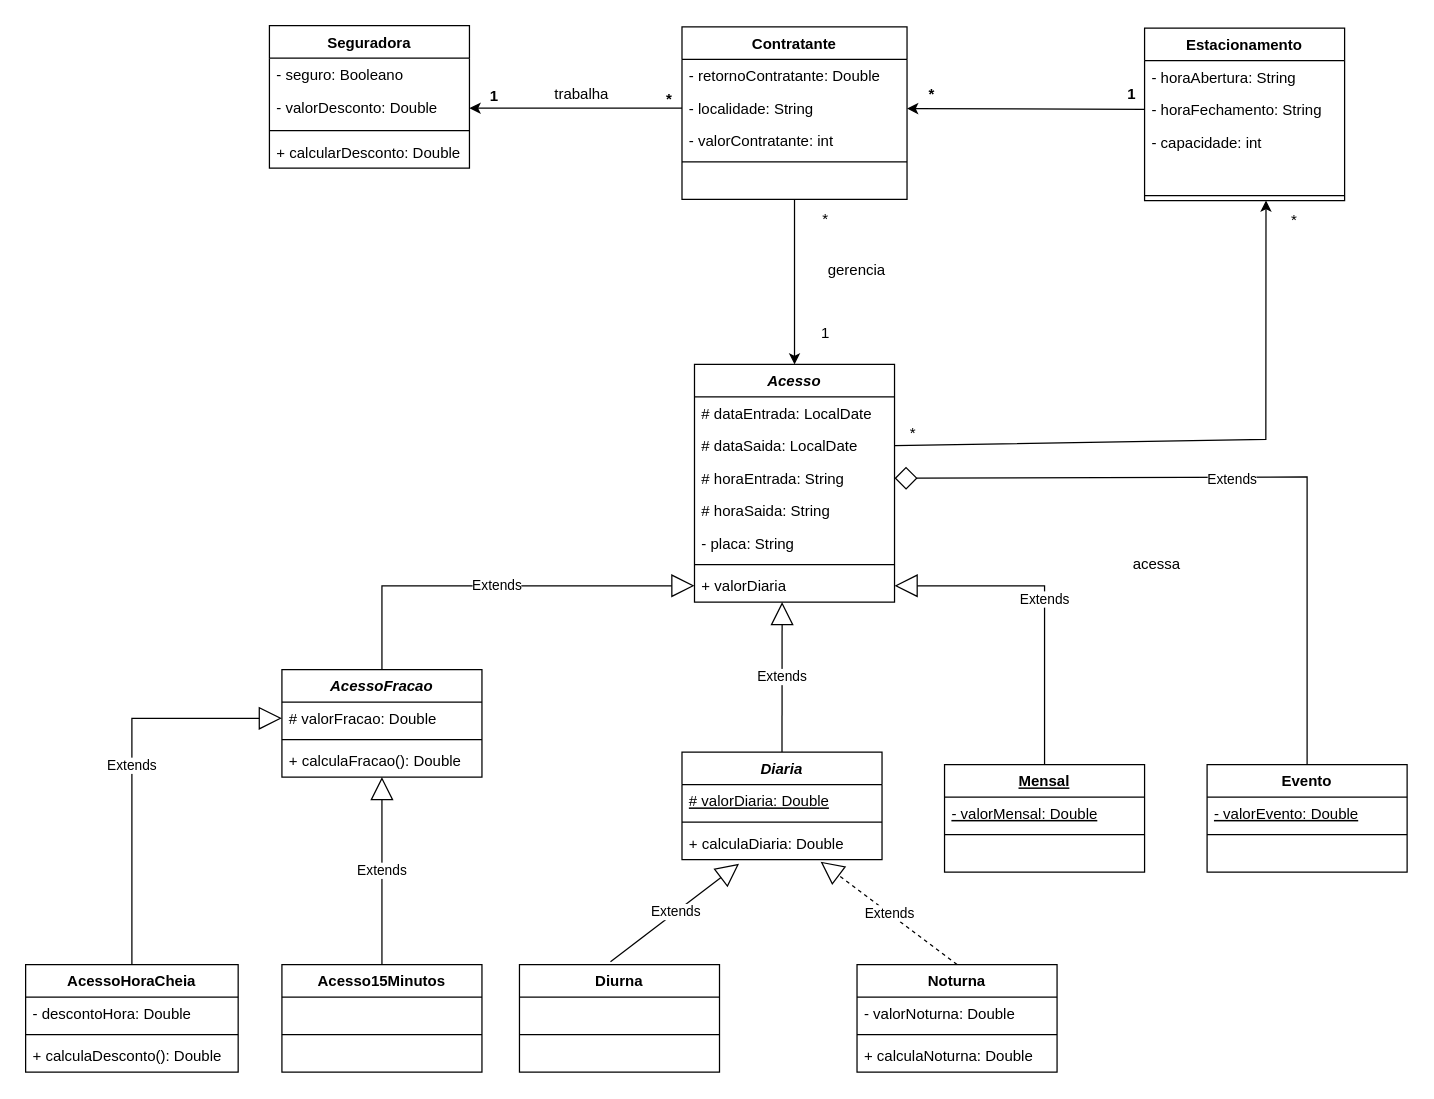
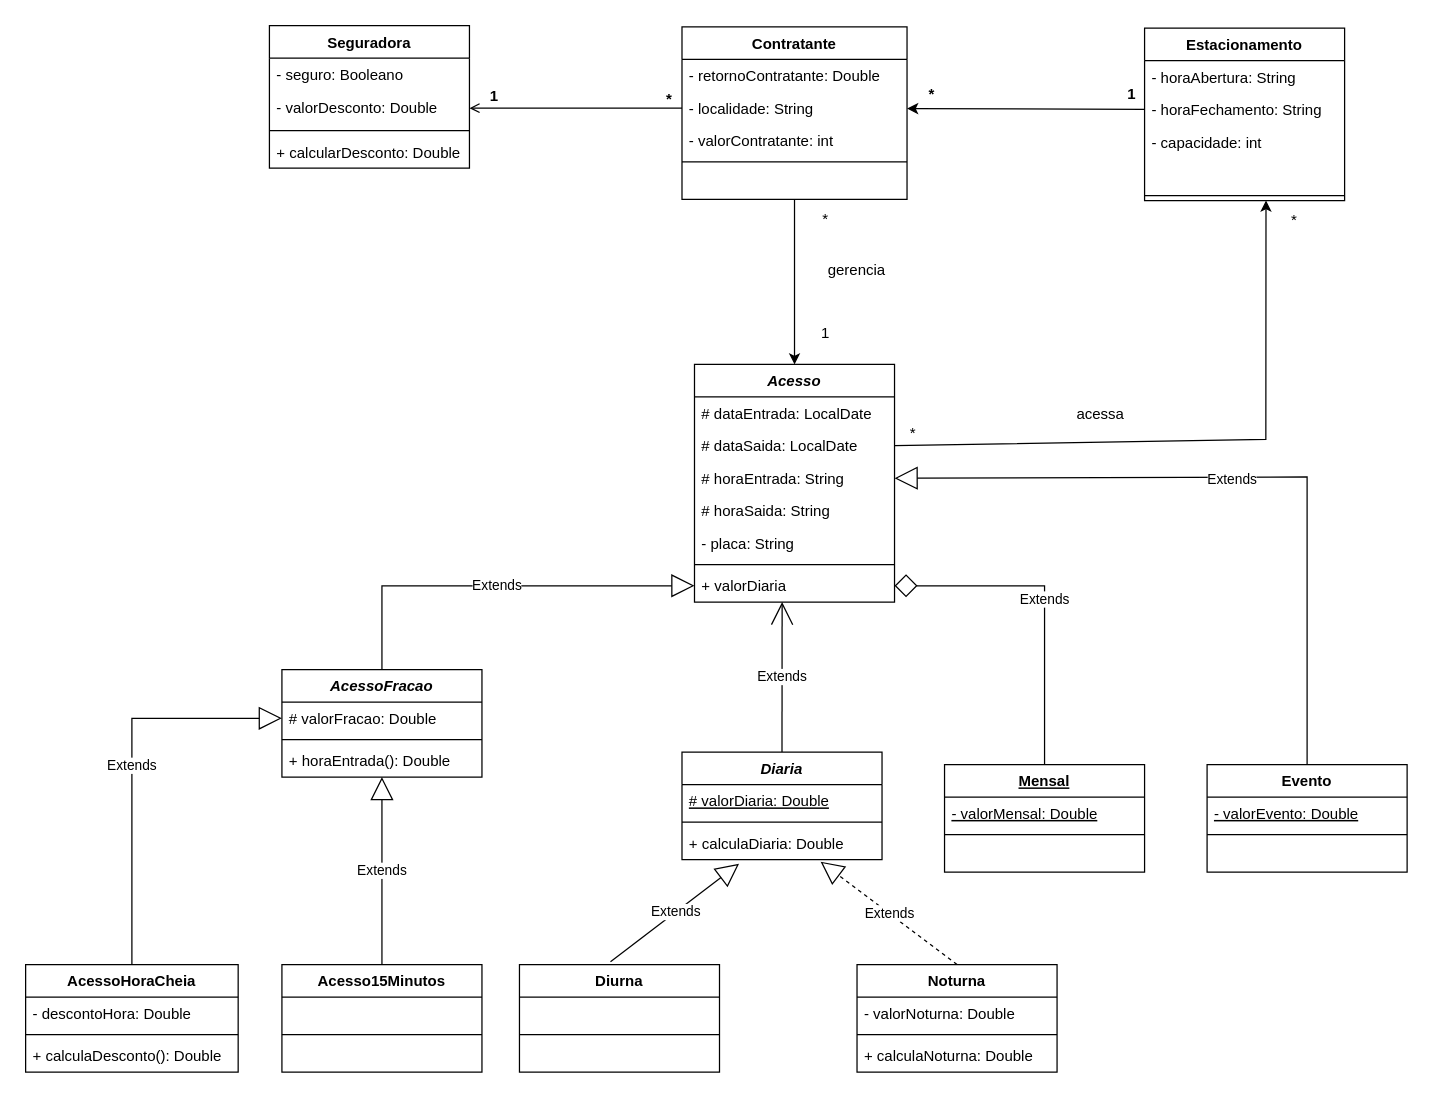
(582, 93) -> none
(479, 108) -> (477, 108)
(918, 478) -> (918, 478)
(1157, 563) -> (1101, 413)
(918, 586) -> (918, 586)
(782, 626) -> (782, 616)
(382, 761) -> (378, 761)
